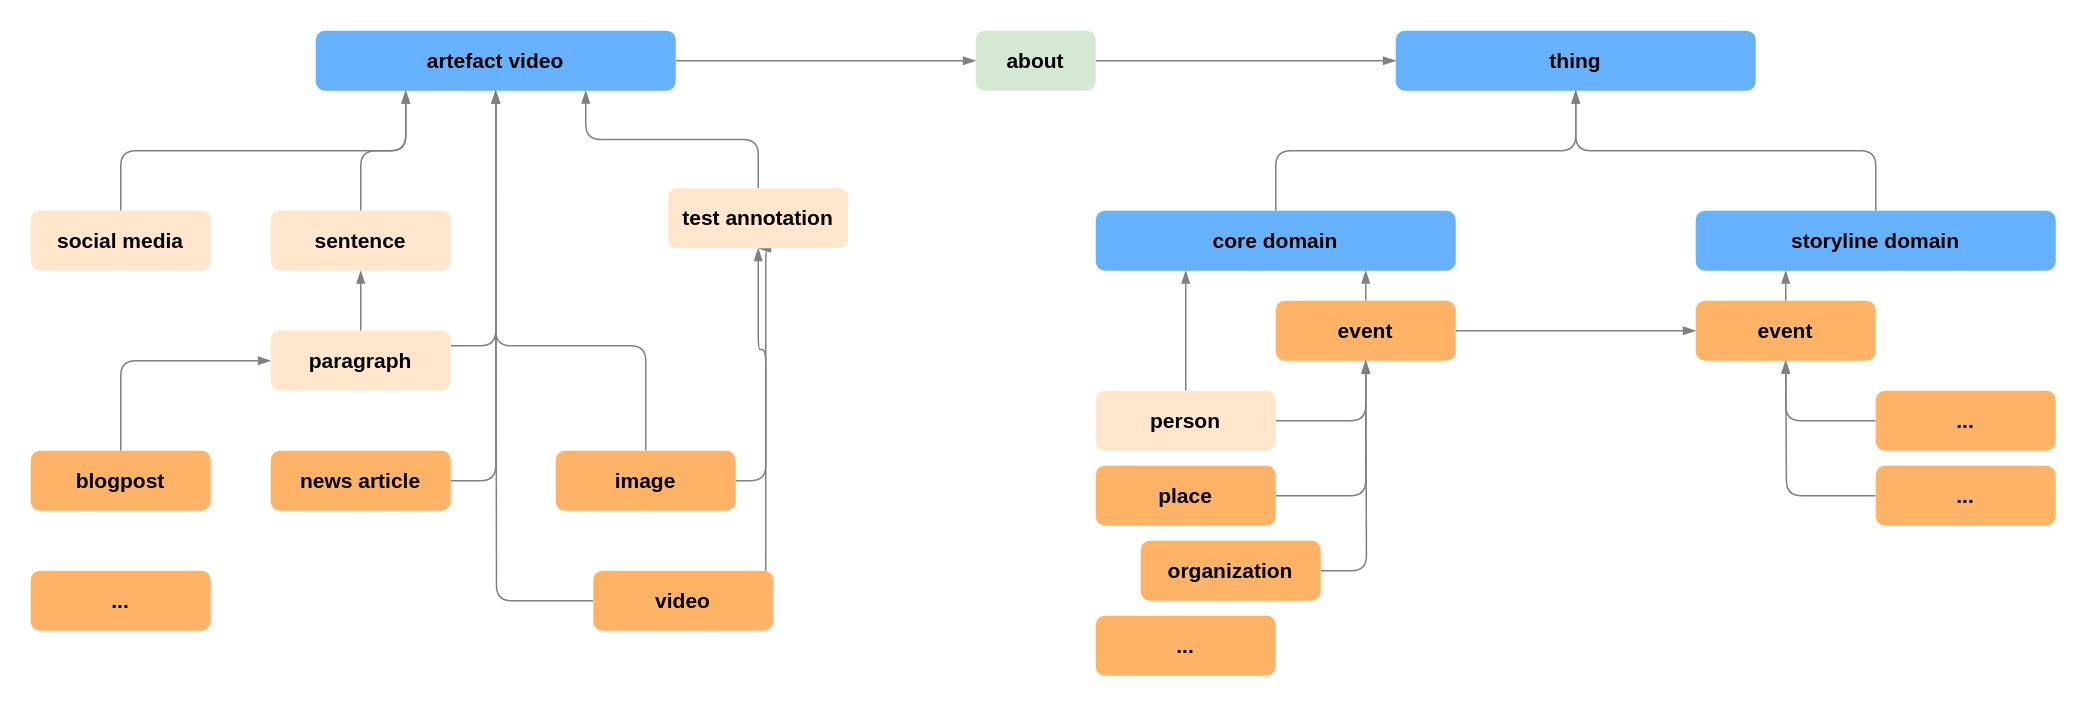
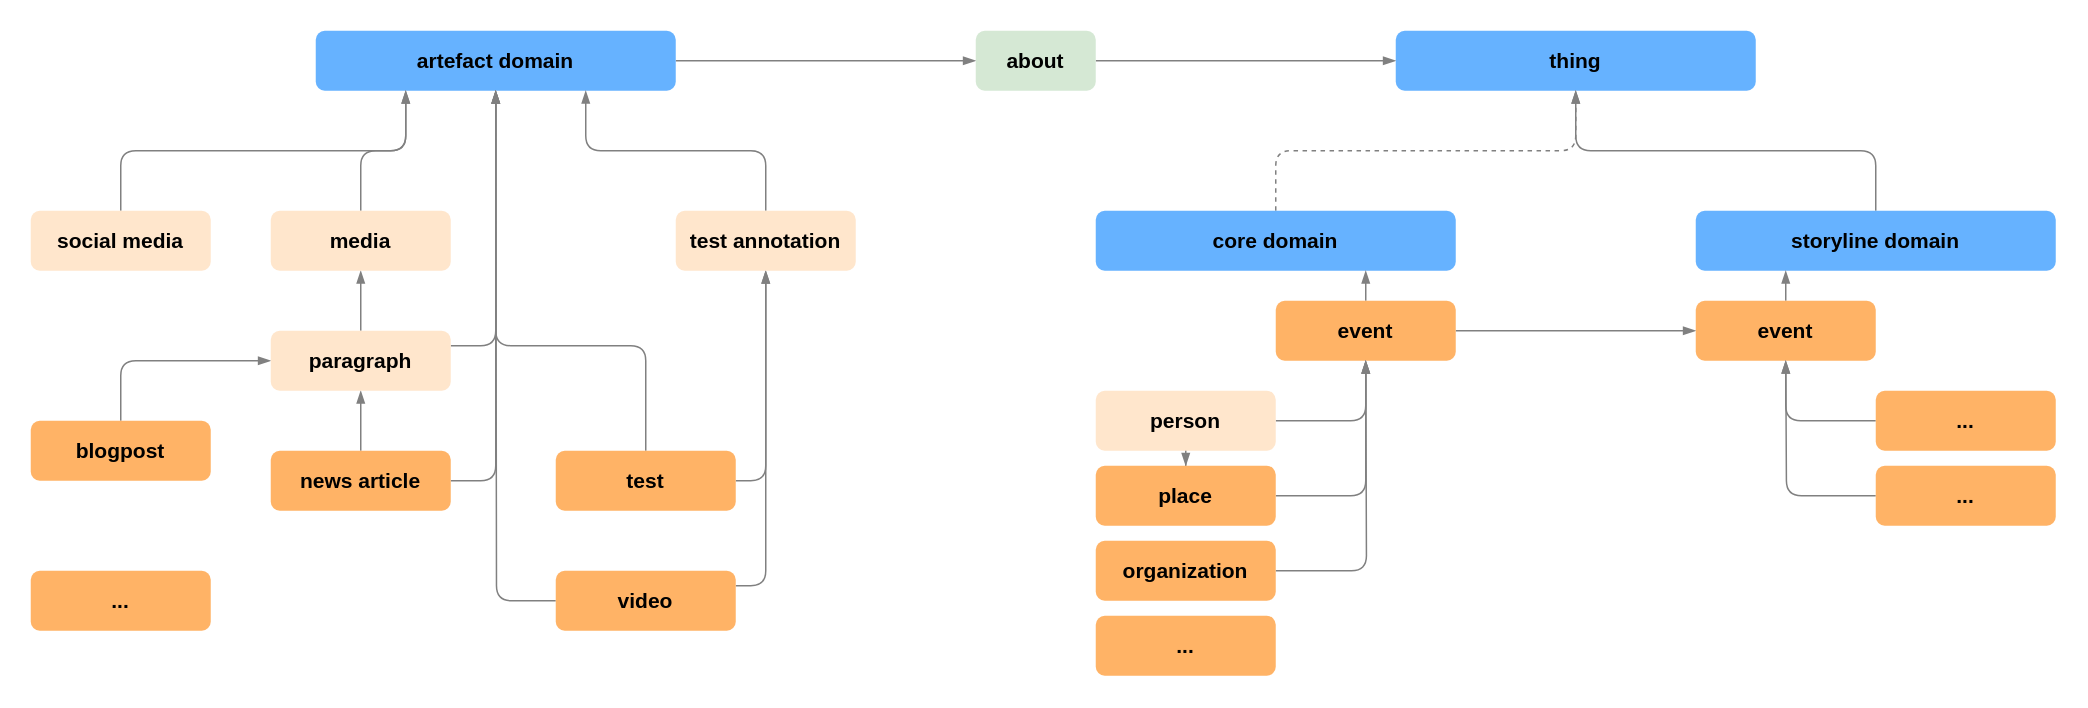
(496, 61) -> (496, 61)
(1402, 151) -> (1402, 151)
(758, 218) -> (766, 241)
(361, 241) -> (361, 241)
(1186, 337) -> (1186, 459)
none -> (361, 427)
(121, 481) -> (121, 451)
(646, 481) -> (646, 481)
(1231, 571) -> (1186, 571)
(683, 601) -> (646, 601)
